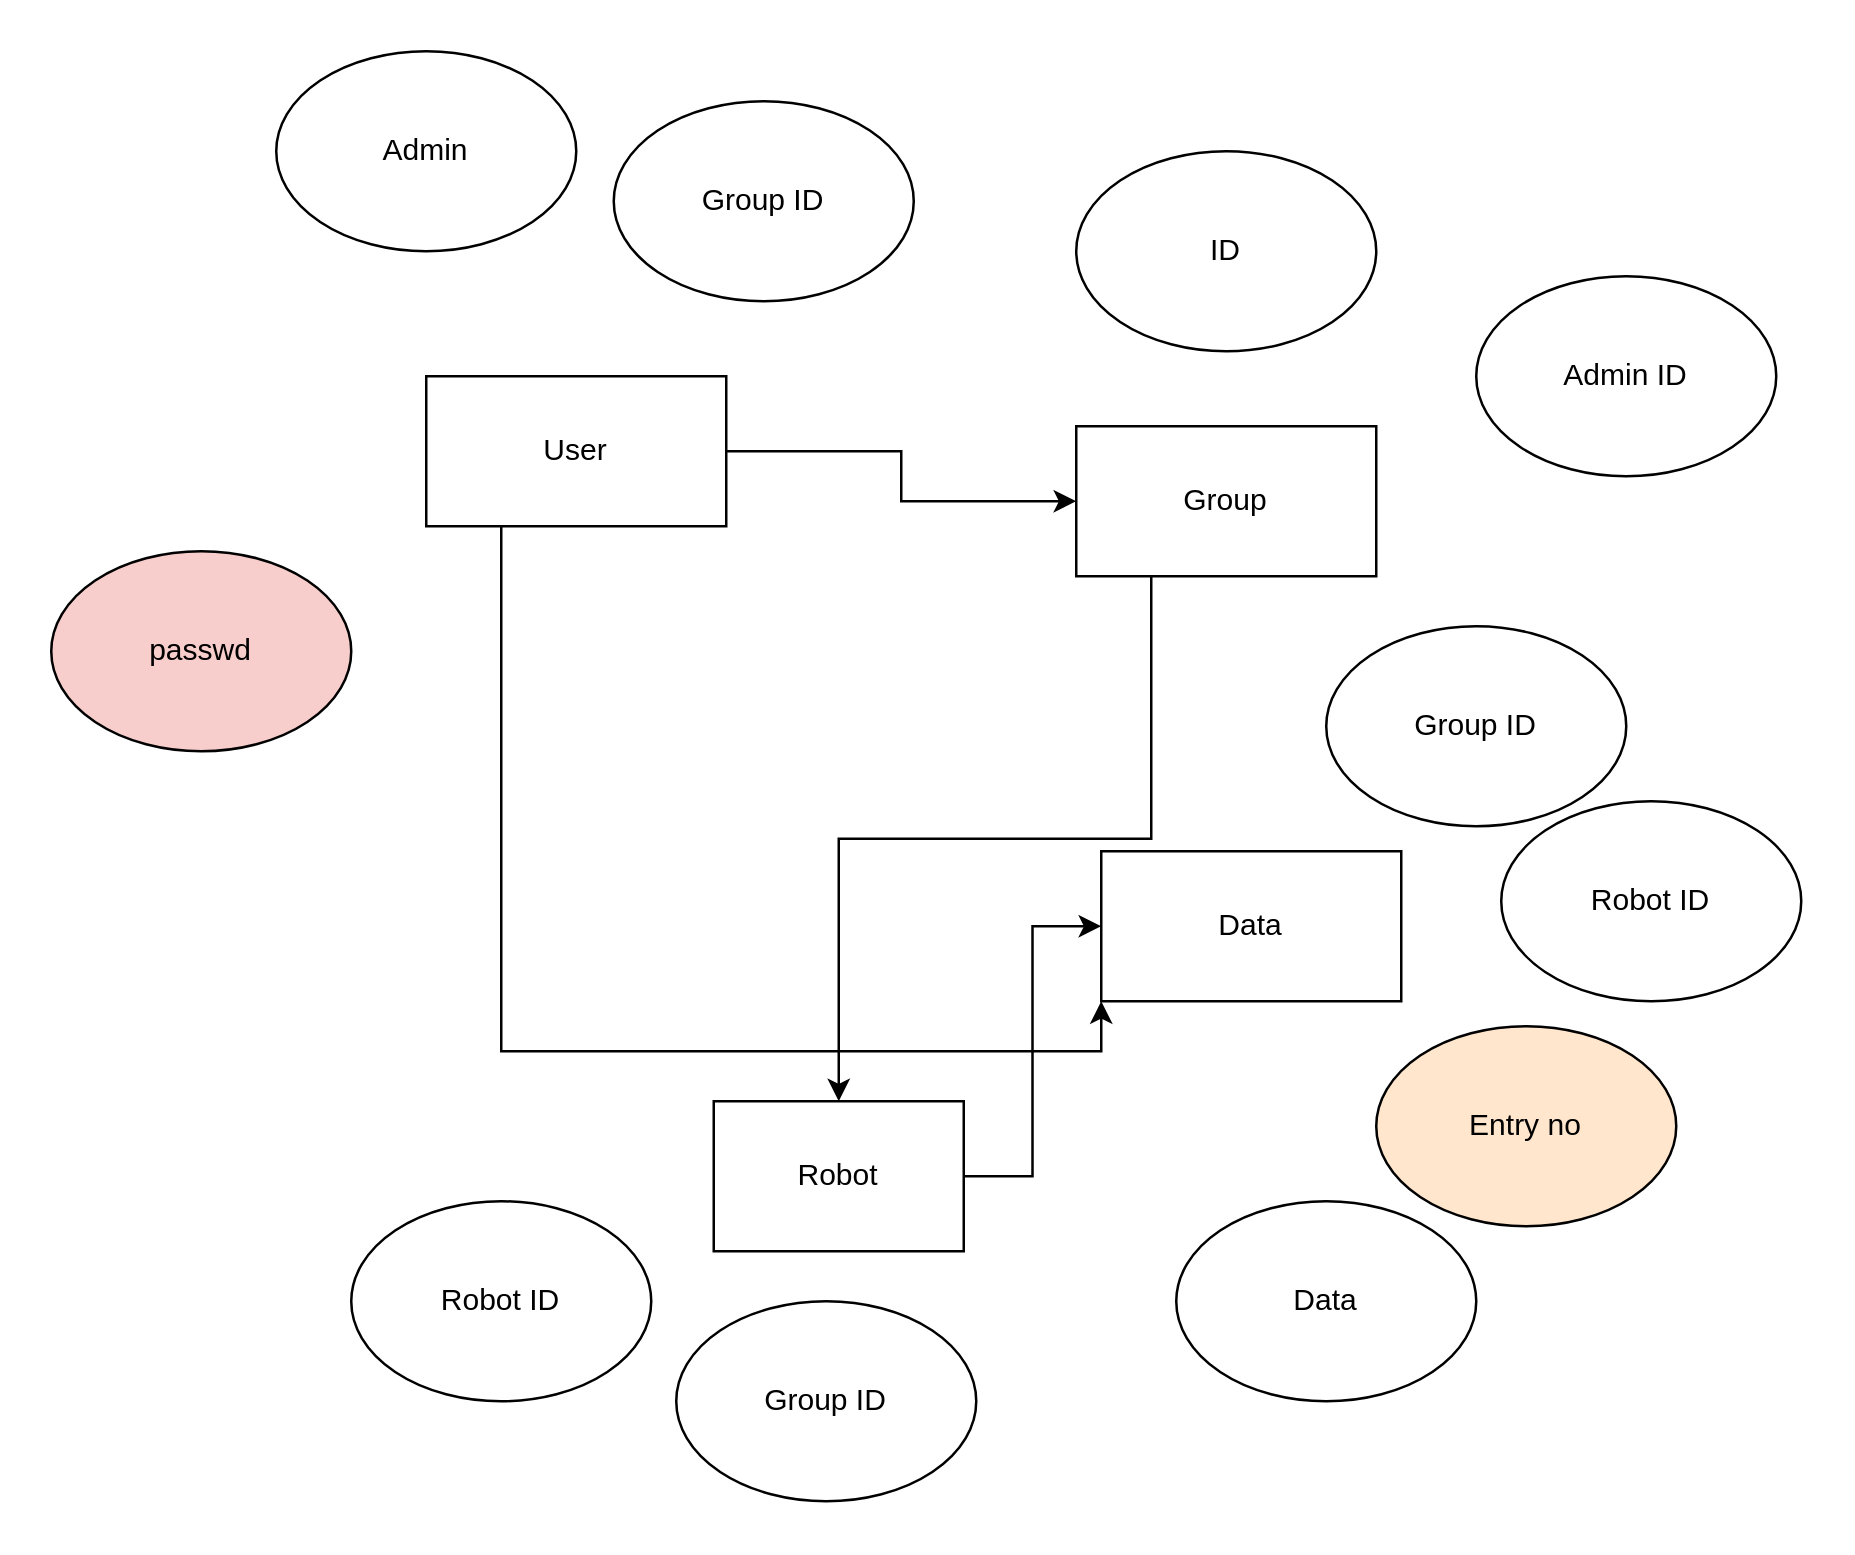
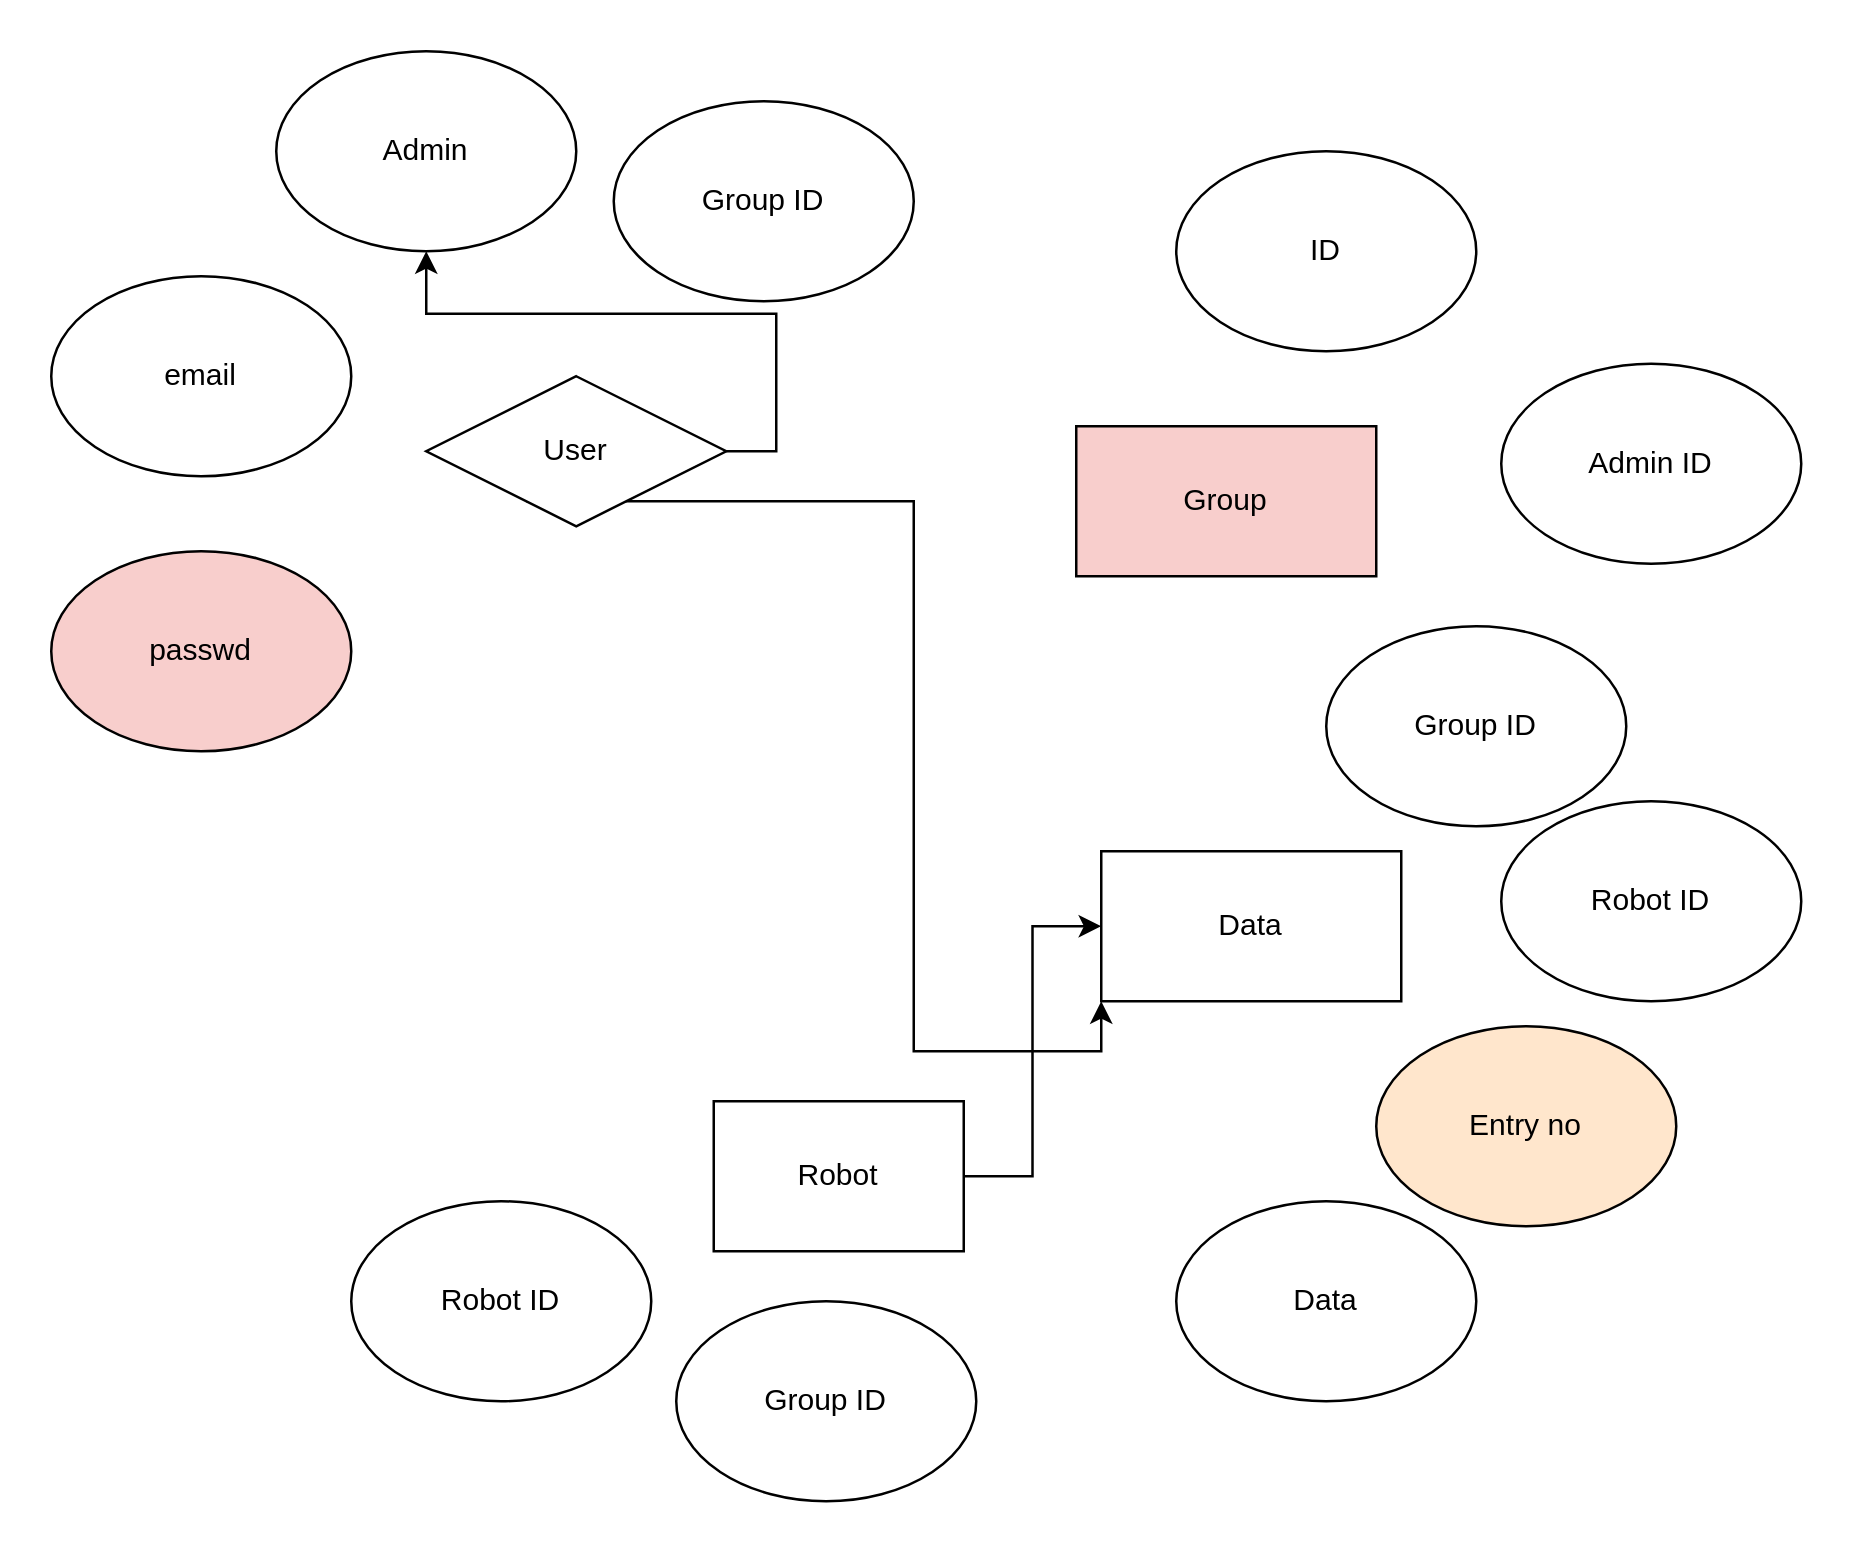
(1226, 251) -> (1326, 251)
none -> (201, 376)
(1626, 376) -> (1651, 464)
(576, 451) -> (576, 451)
(860, 451) -> (648, 314)
(1226, 501) -> (1226, 501)
(1151, 824) -> none
